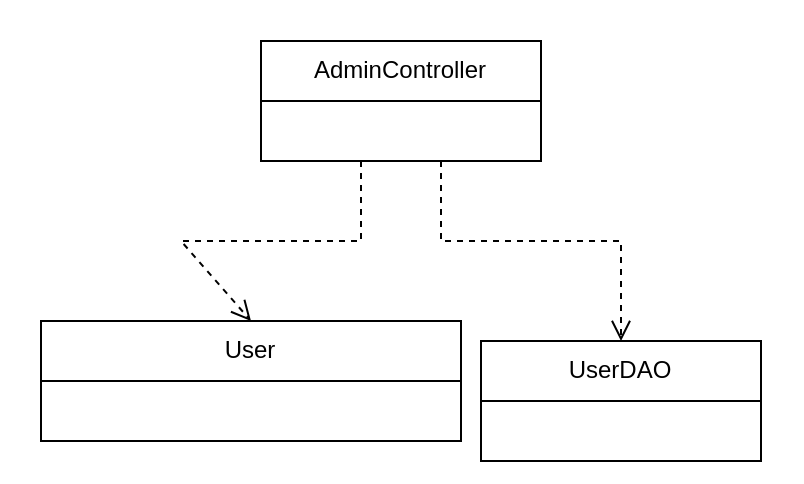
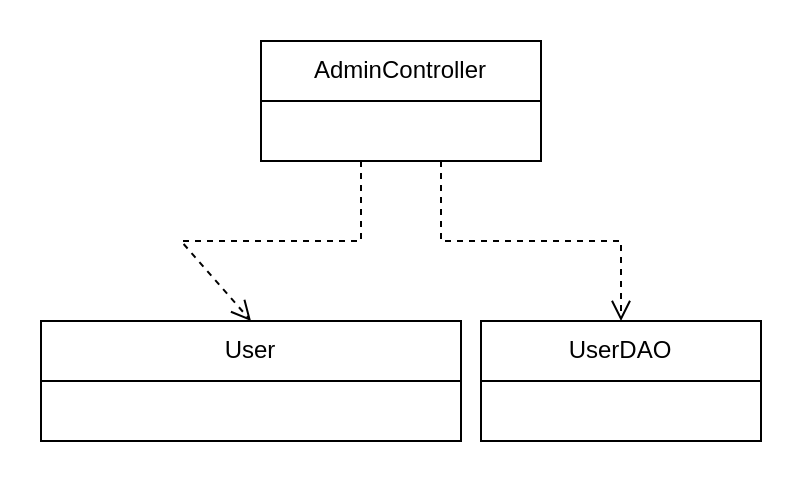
(621, 401) -> (621, 381)
